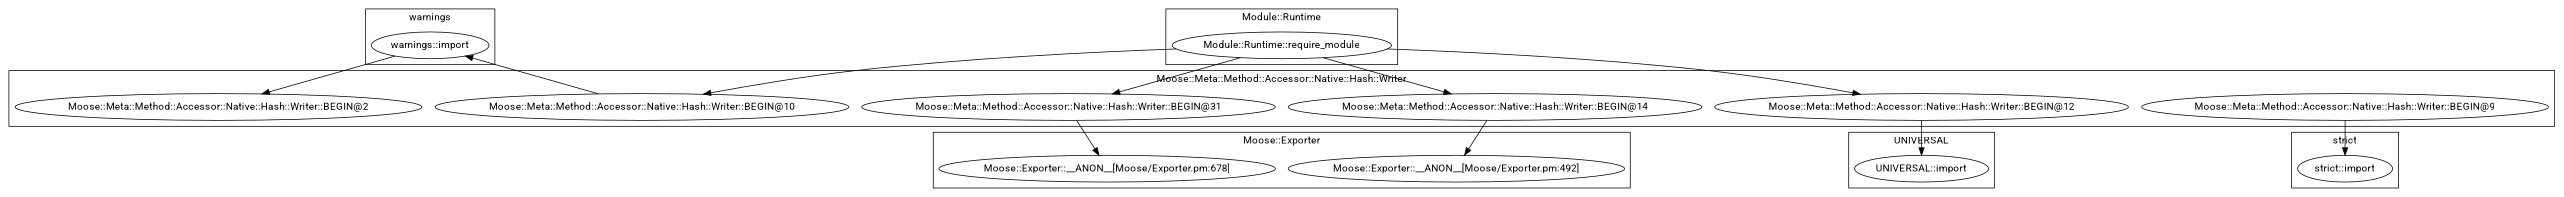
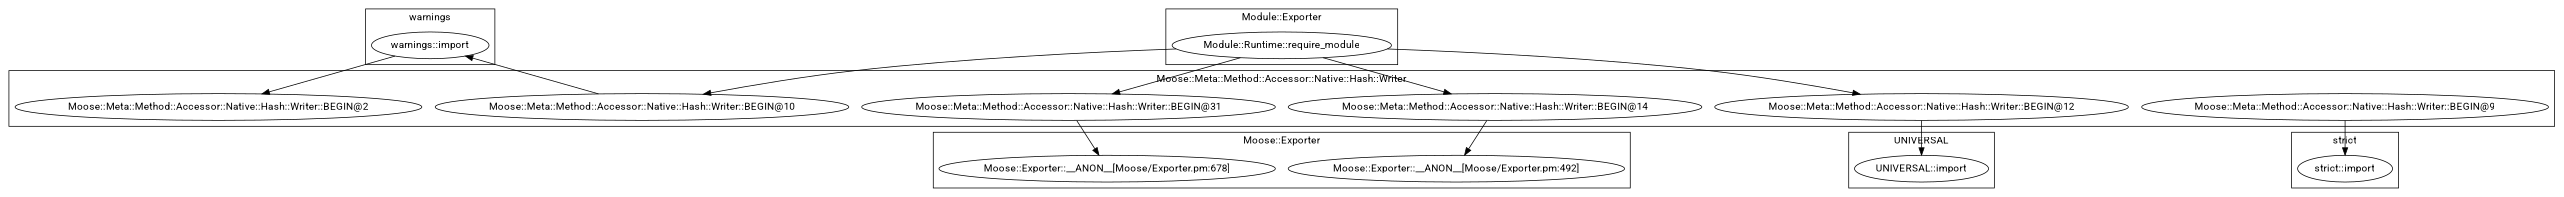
(1282, 17) -> (1282, 17)
